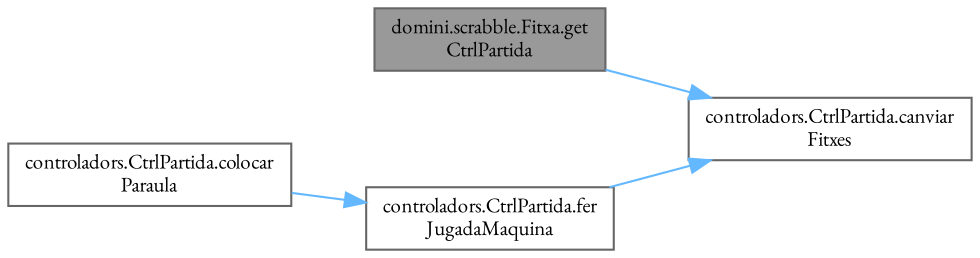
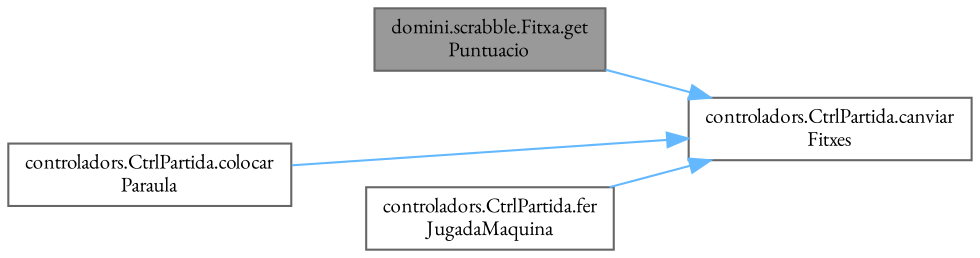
(490, 40) -> (490, 40)
(318, 196) -> (479, 153)
